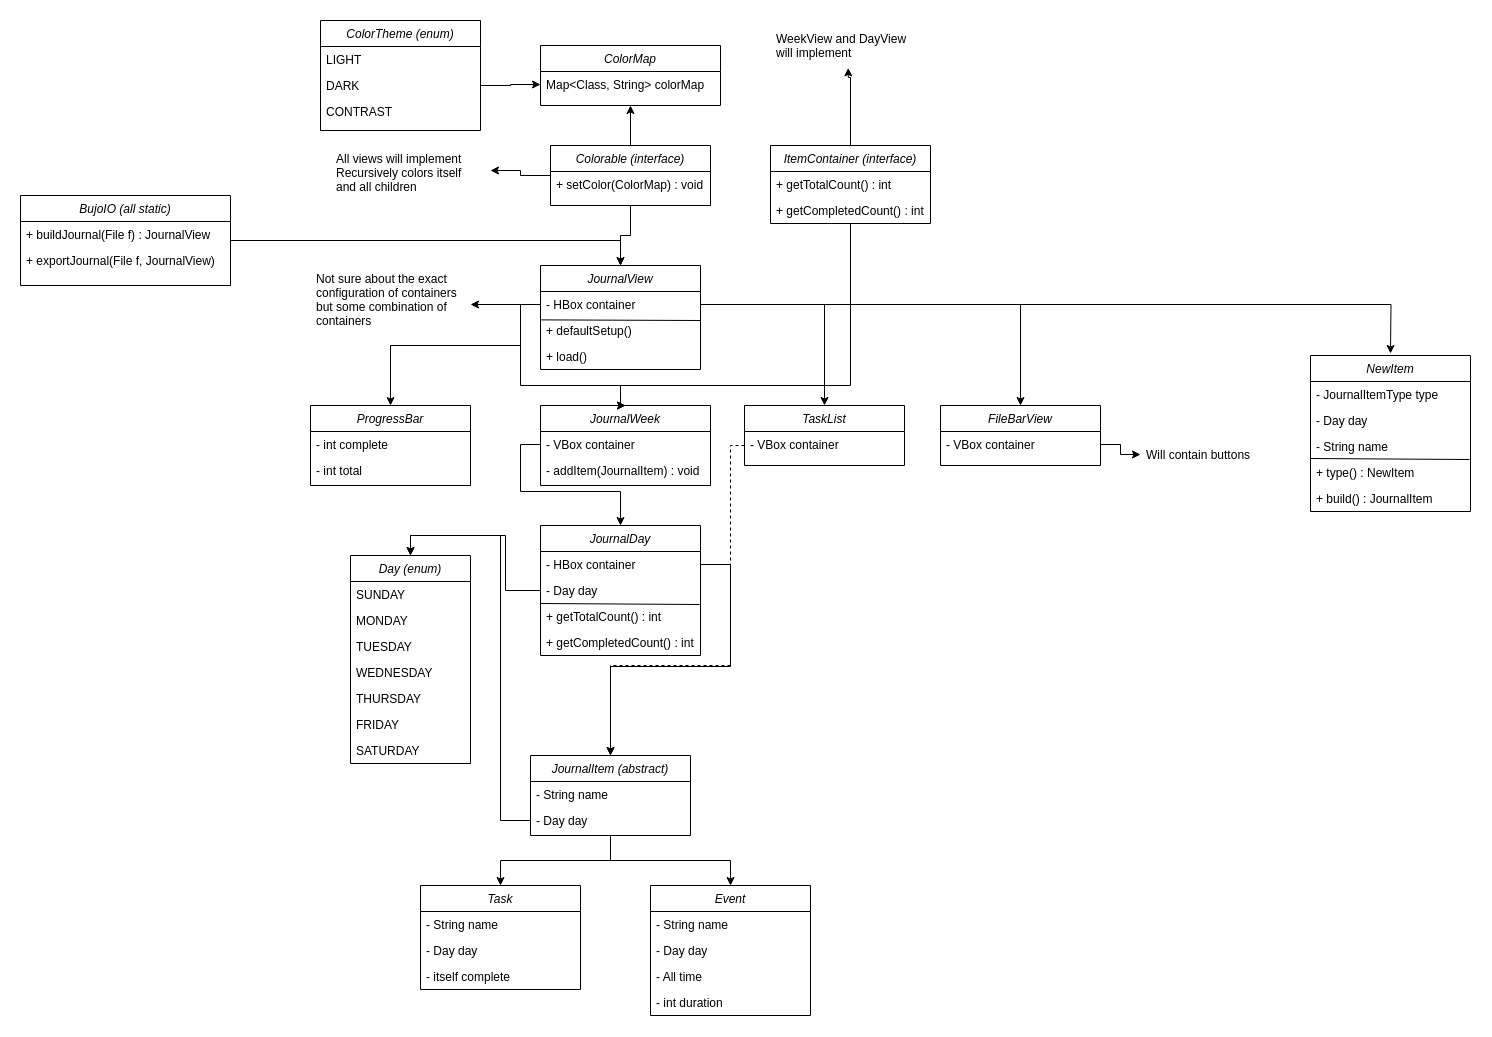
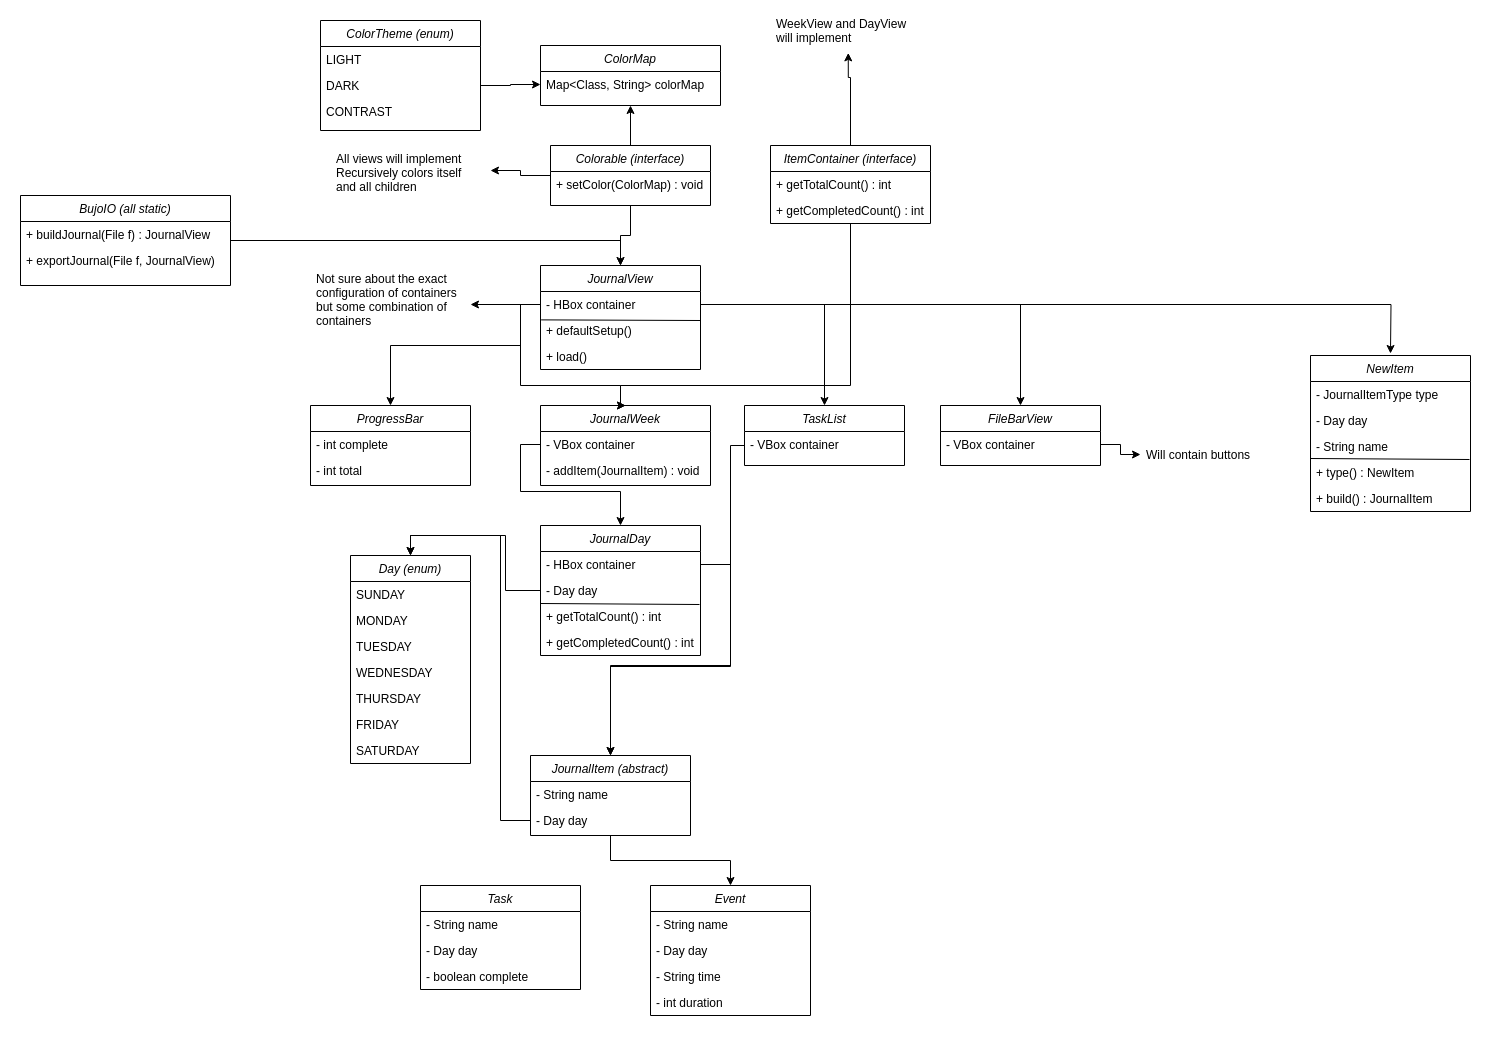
(851, 46) -> (851, 31)
(731, 498) -> (731, 498)
(546, 861) -> none
(475, 977) -> (480, 977)
(682, 977) -> (693, 977)
